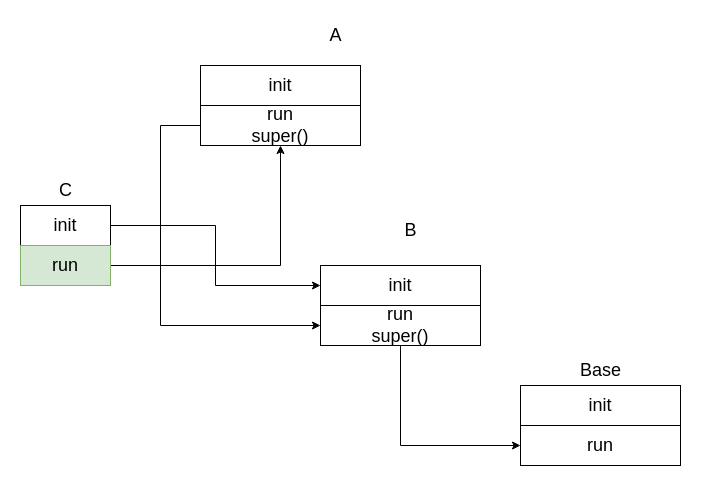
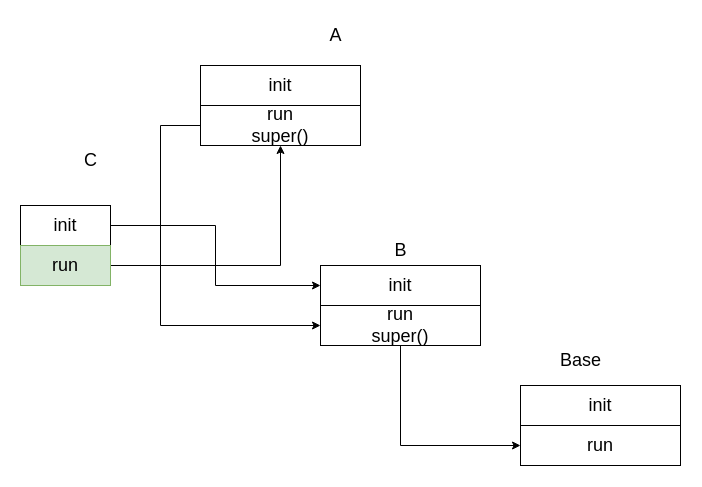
(66, 191) -> (91, 161)
(411, 231) -> (401, 251)
(601, 371) -> (581, 361)
